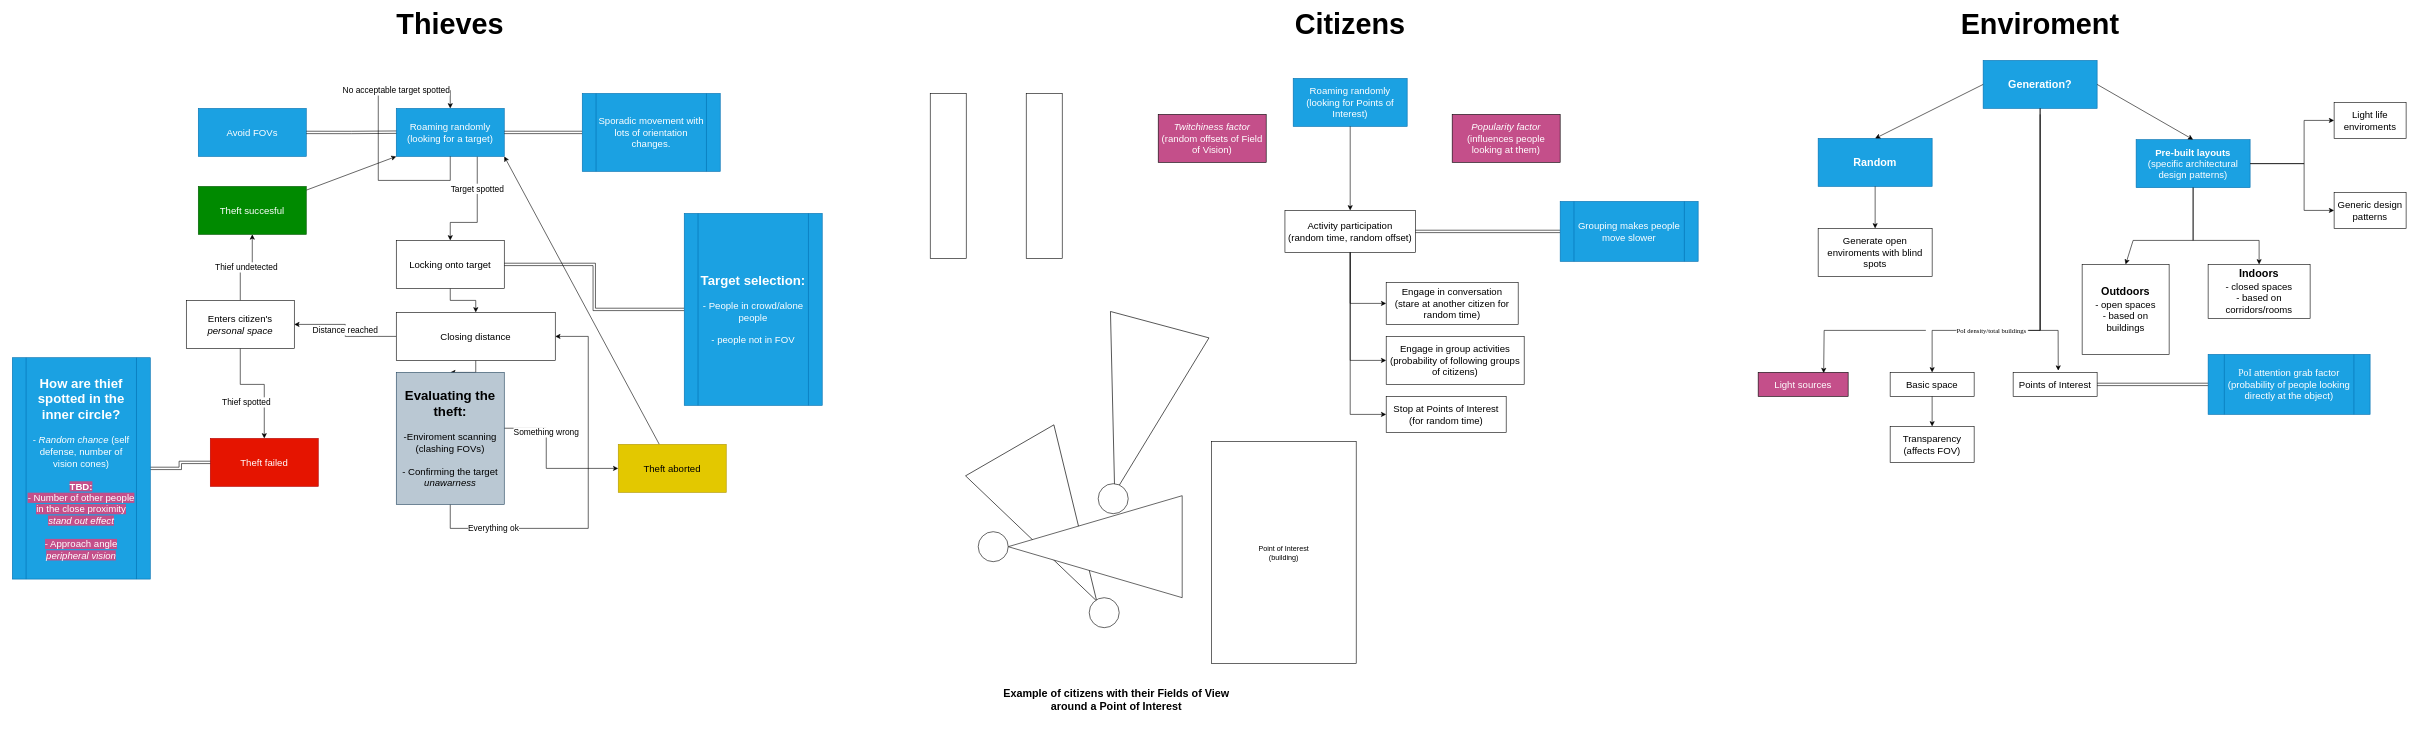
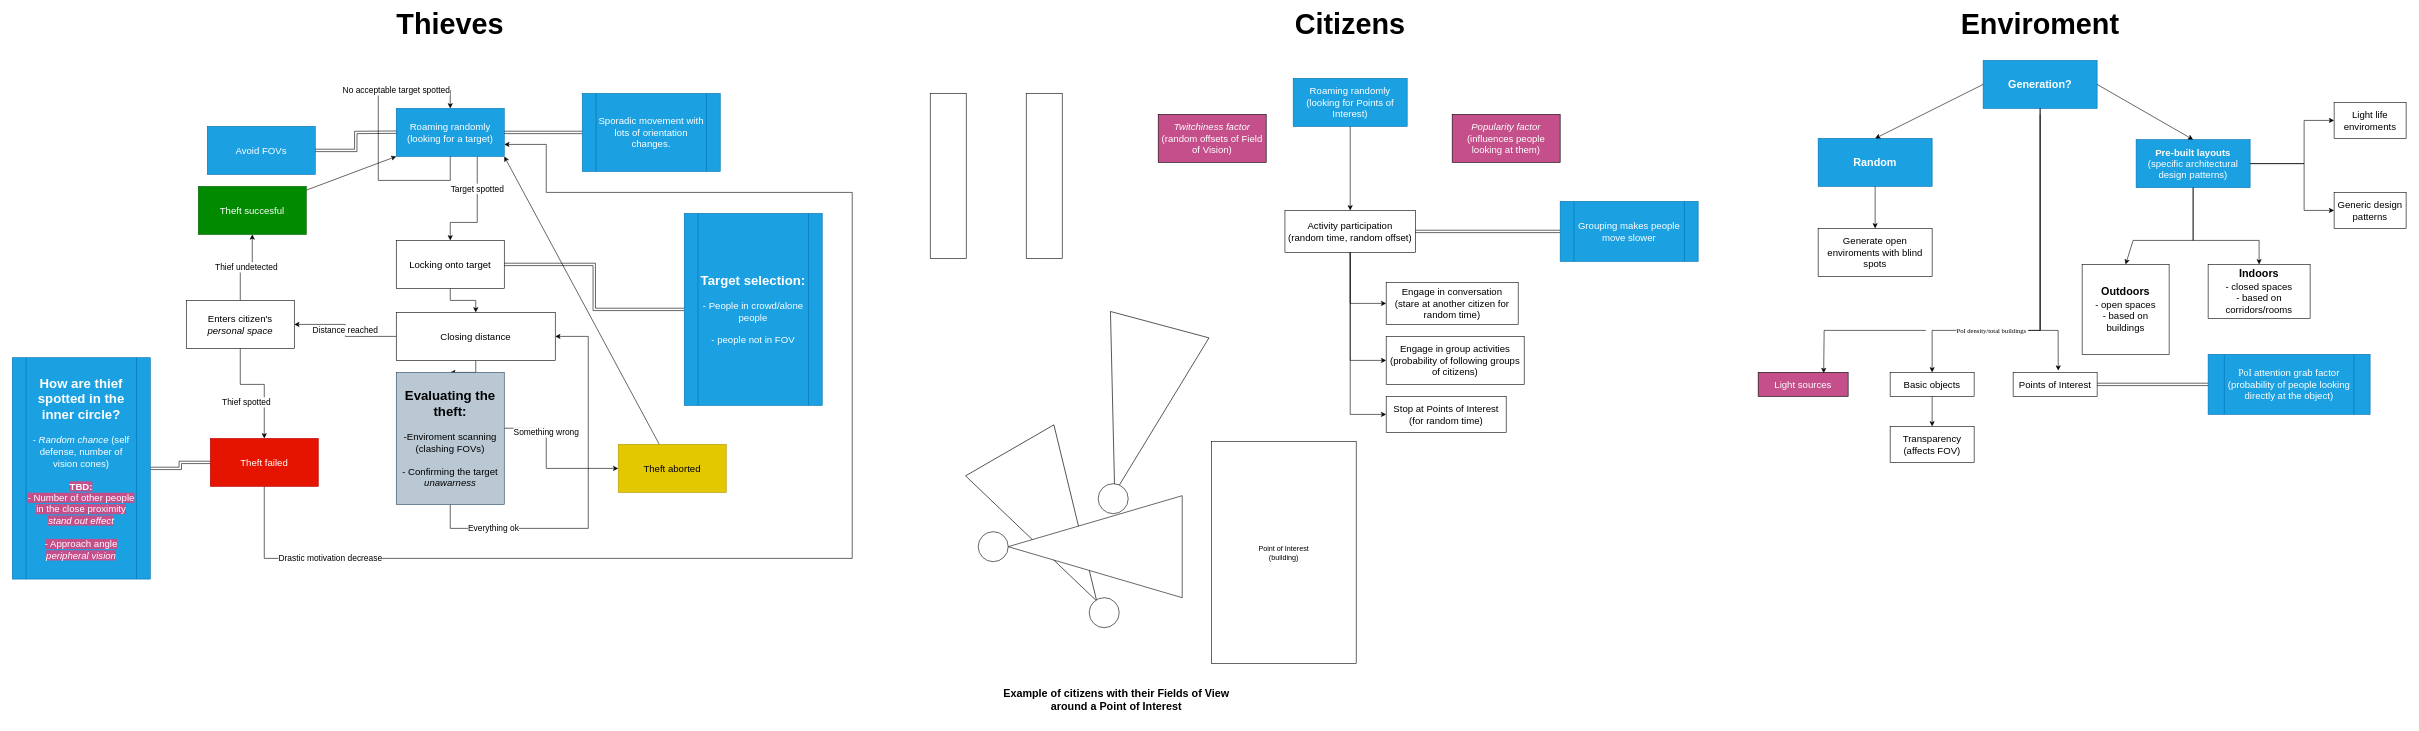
(252, 132) -> (261, 150)
(1932, 384) -> (1932, 384)
none -> (558, 558)
